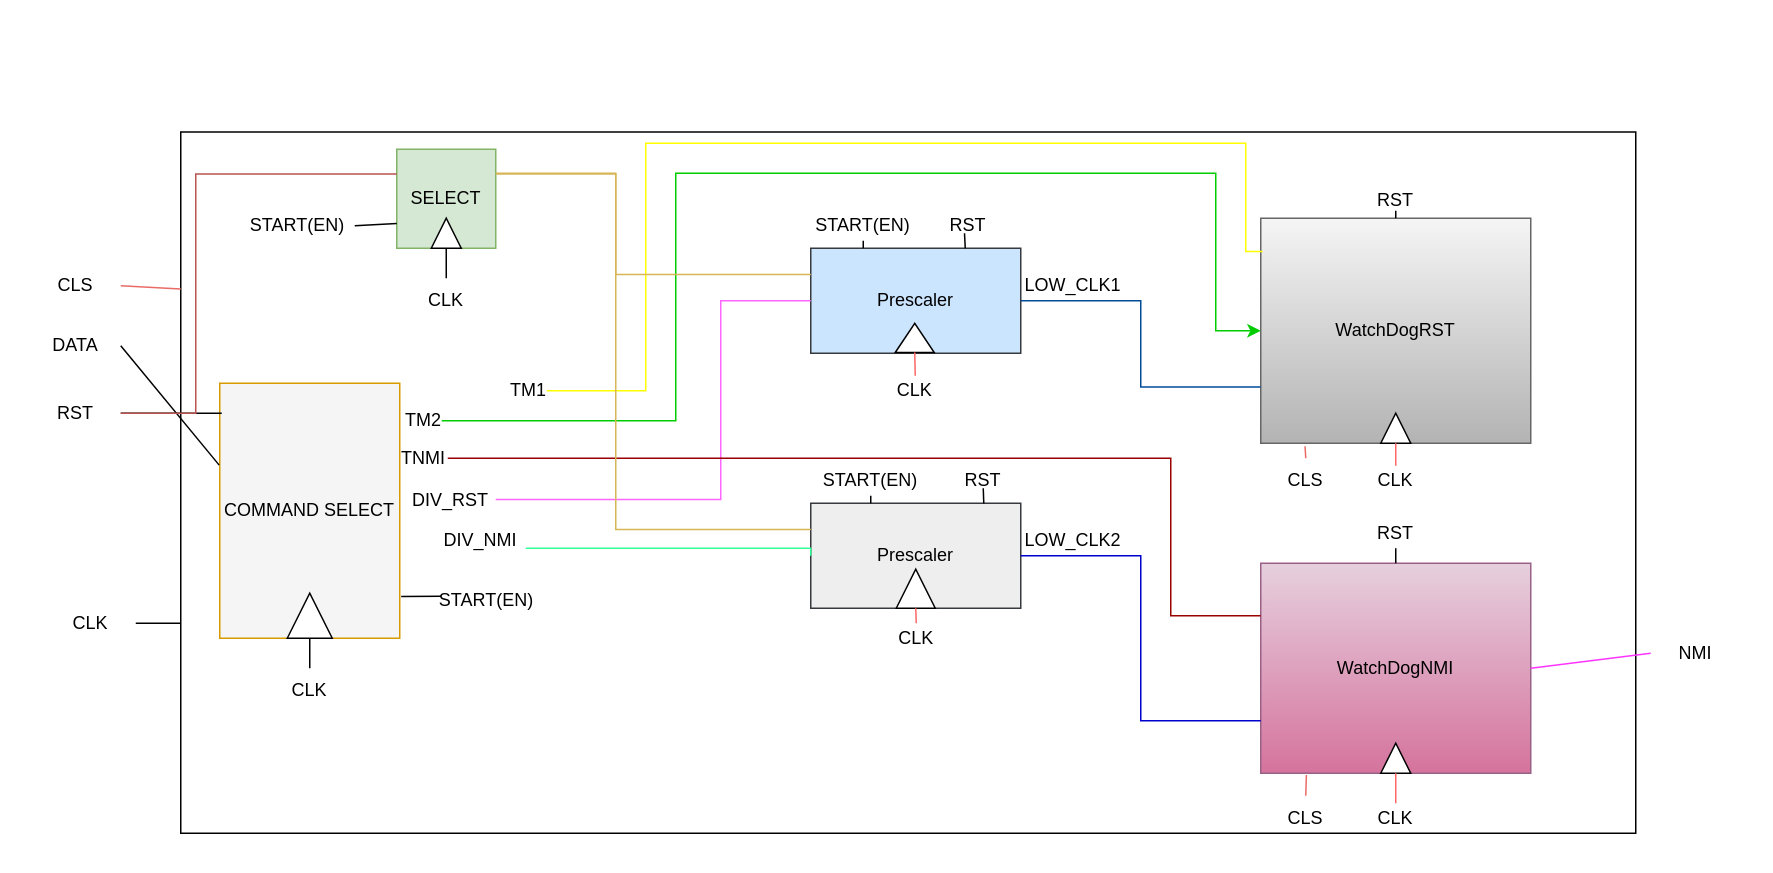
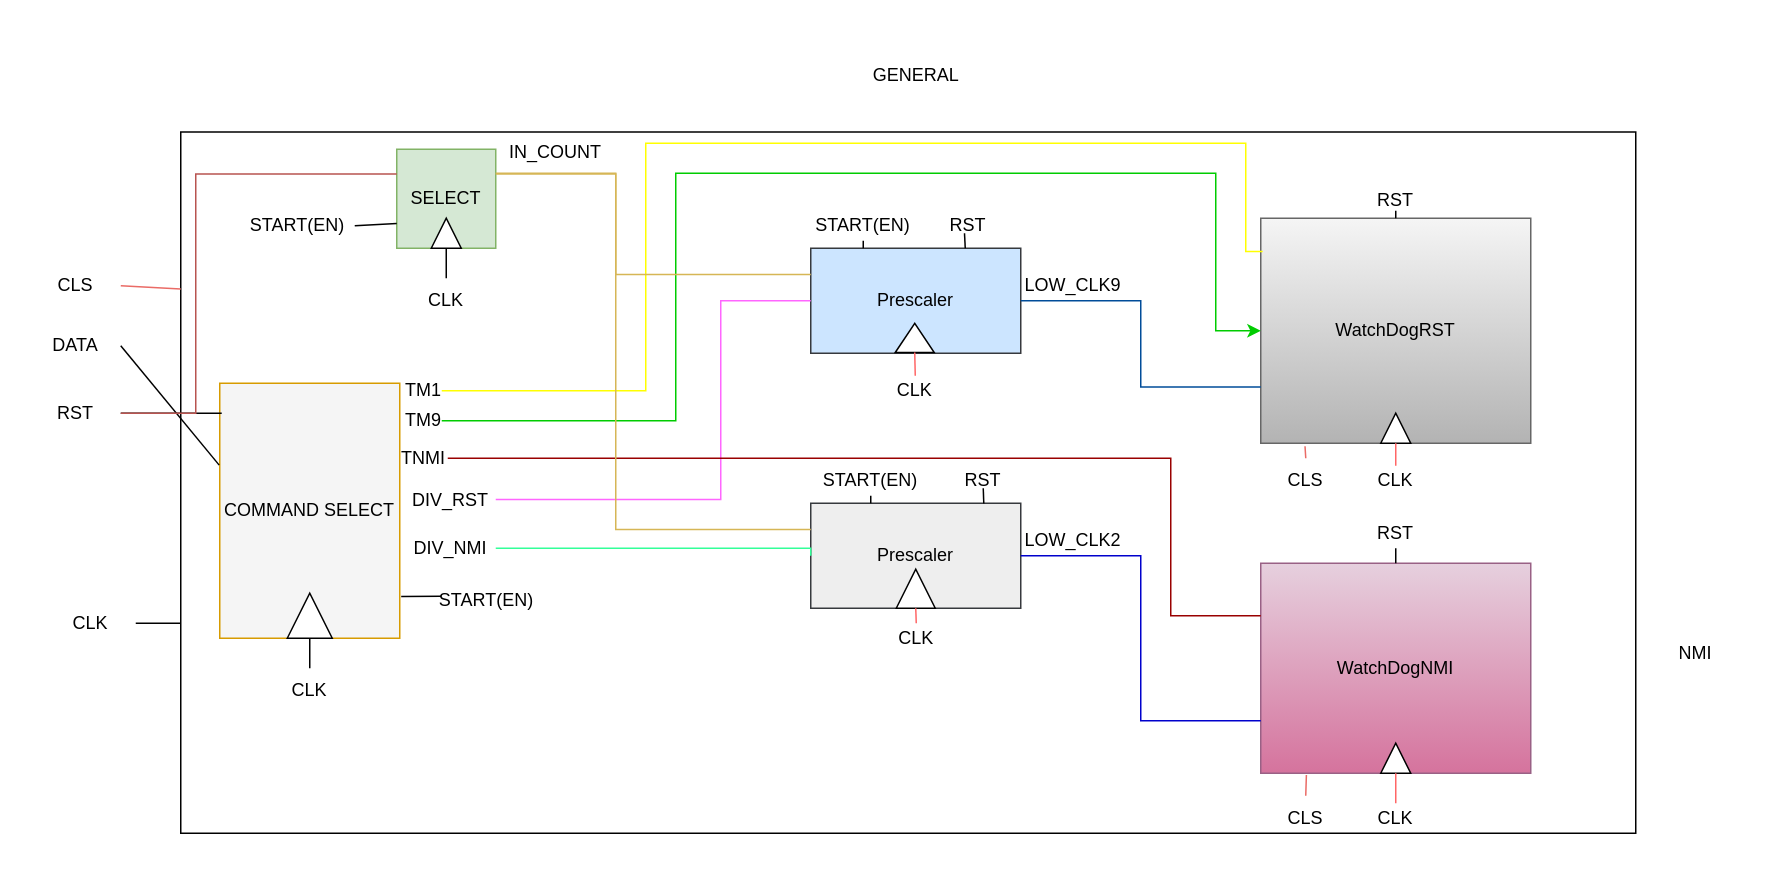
none -> (916, 76)
none -> (556, 153)
(1073, 286) -> (1073, 286)
(529, 391) -> (424, 391)
(424, 421) -> (424, 421)
(481, 541) -> (451, 548)
(1591, 661) -> none
